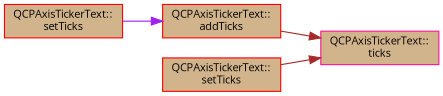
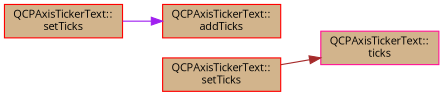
(295, 34) -> none
